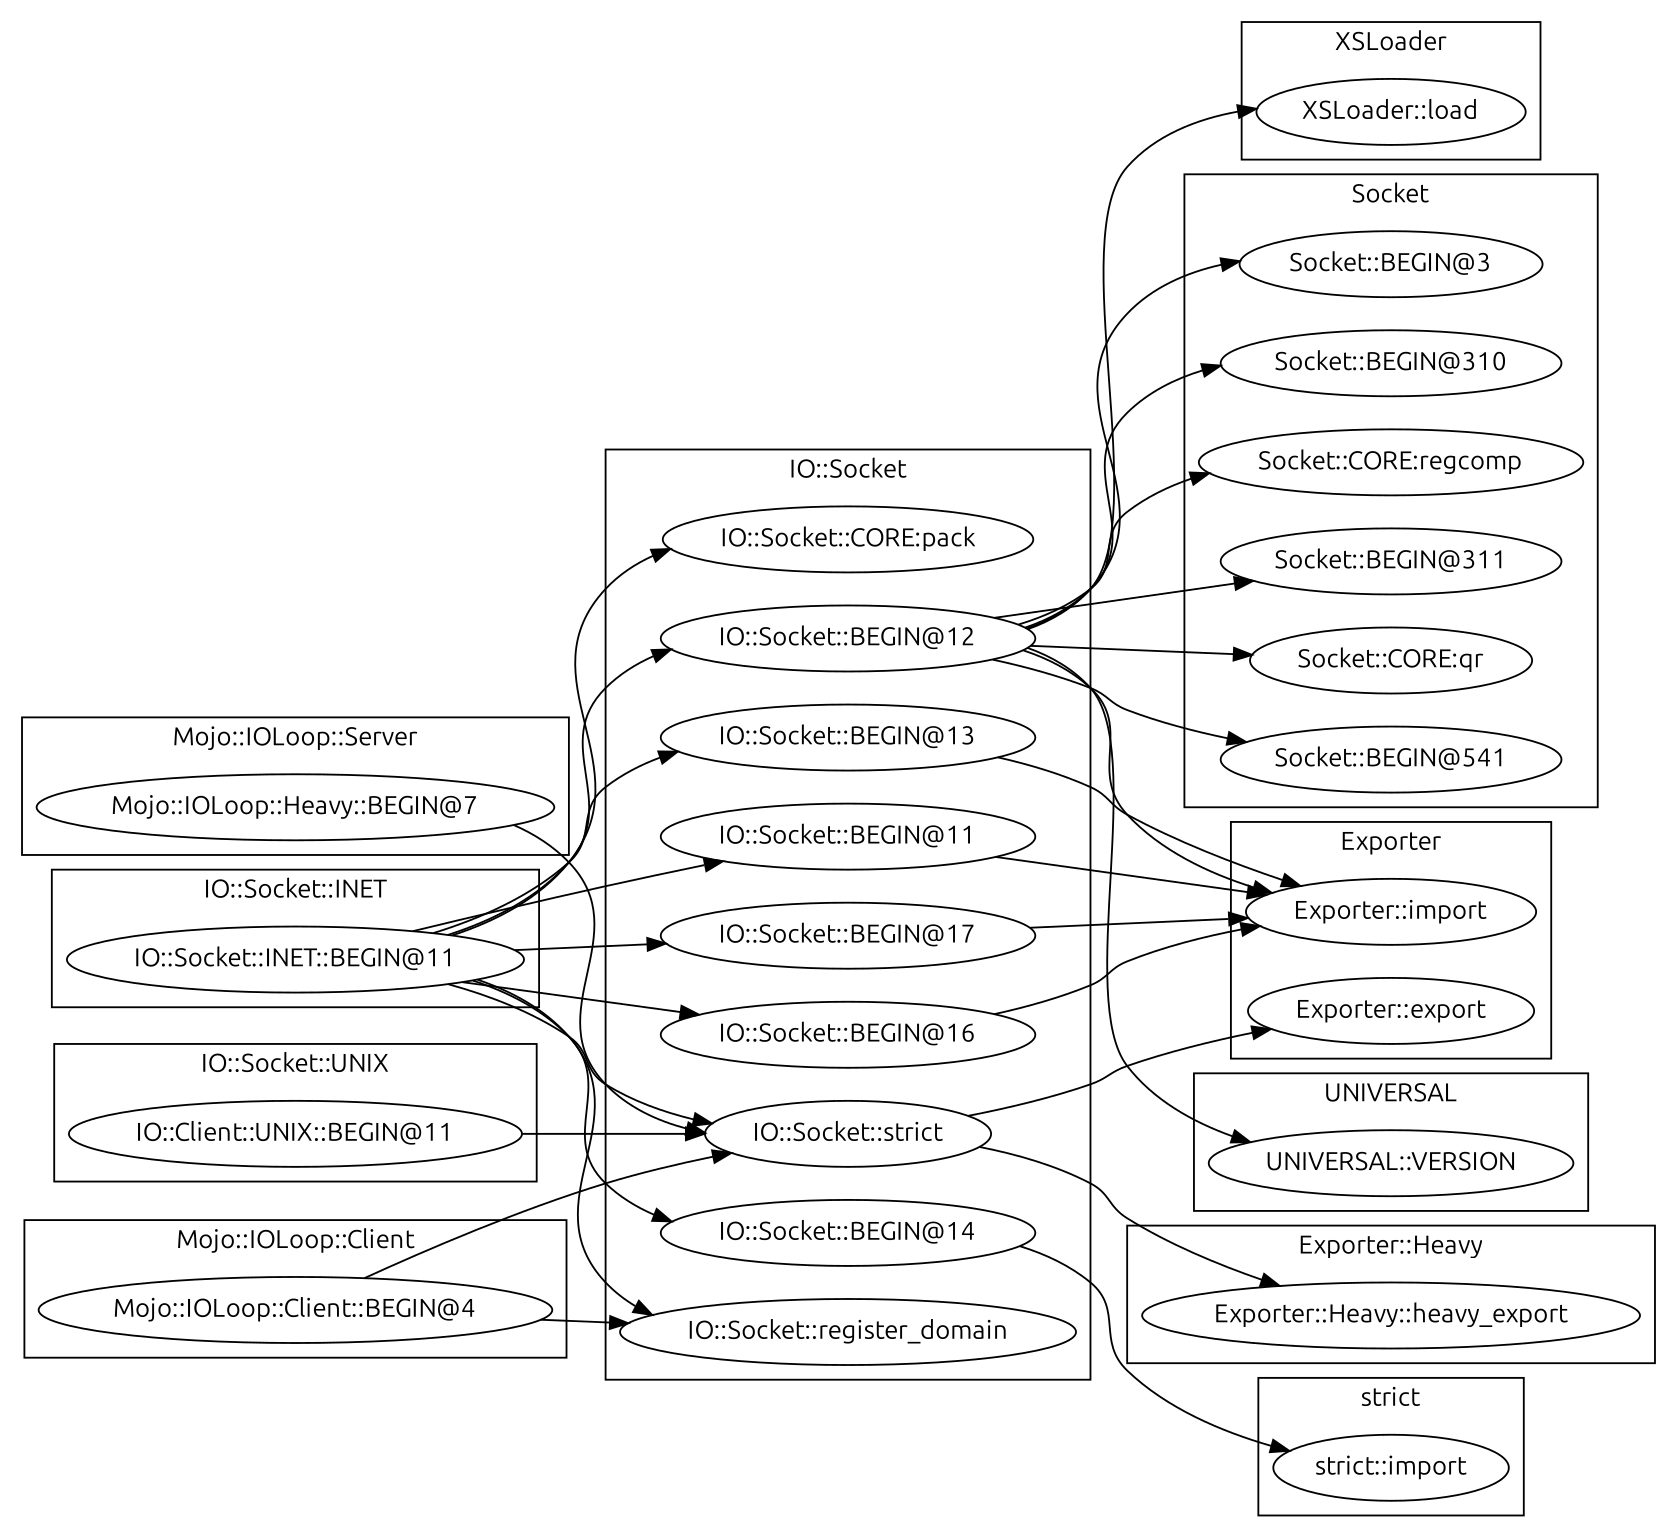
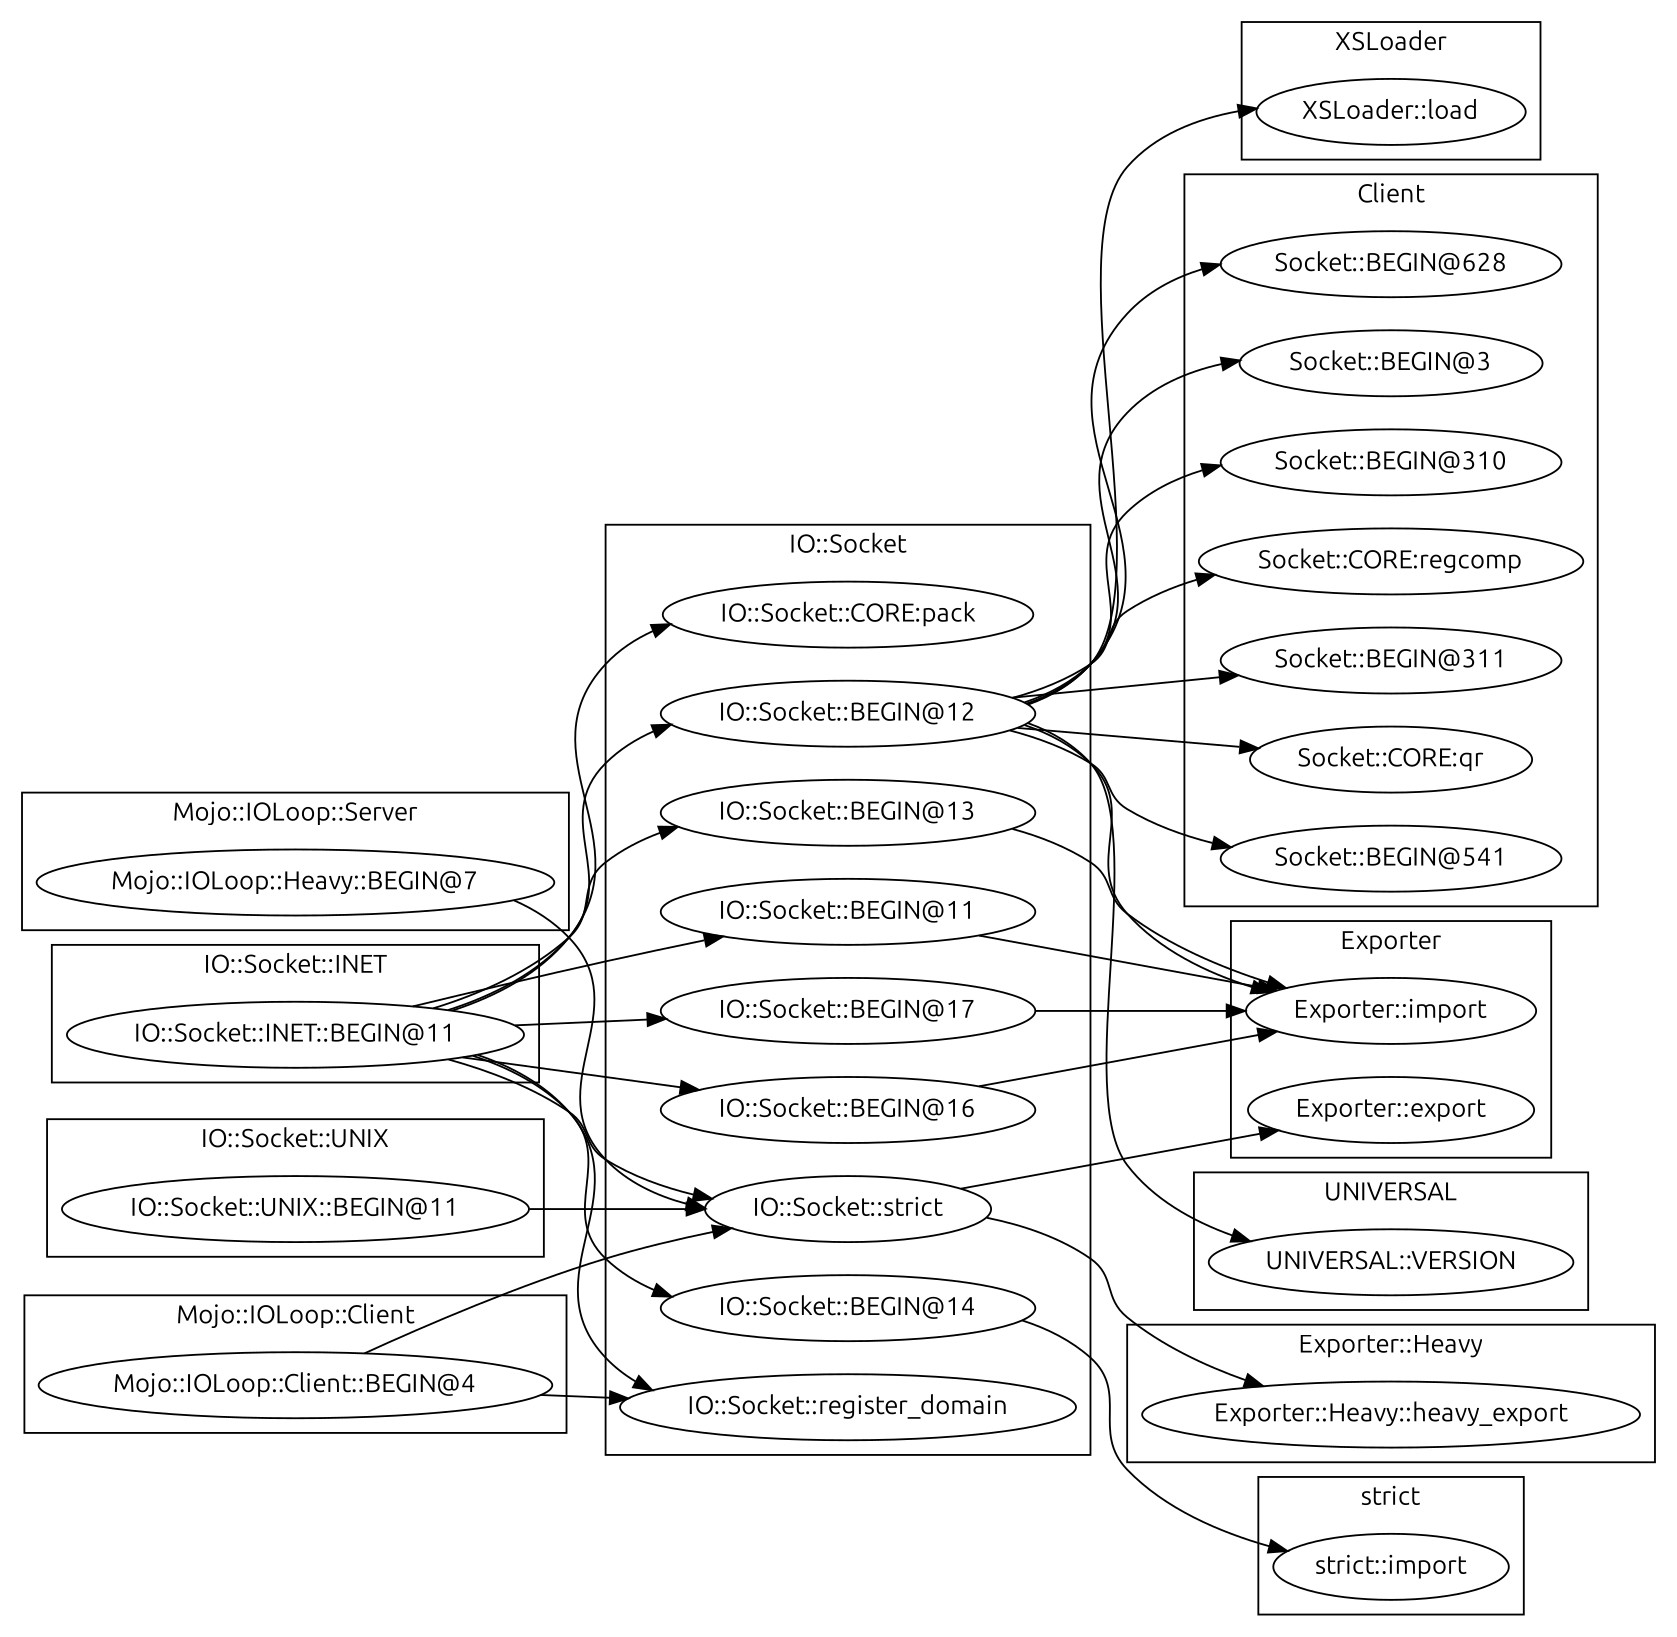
(1391, 195) -> (1391, 195)
none -> (1391, 264)
(295, 1134) -> (295, 1209)
